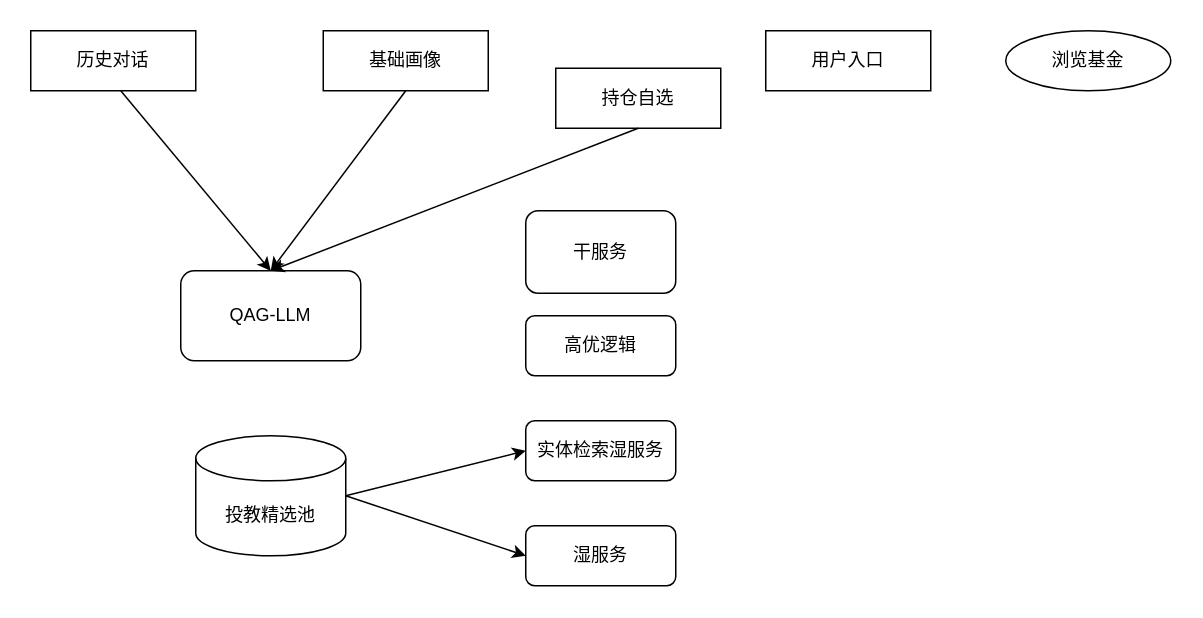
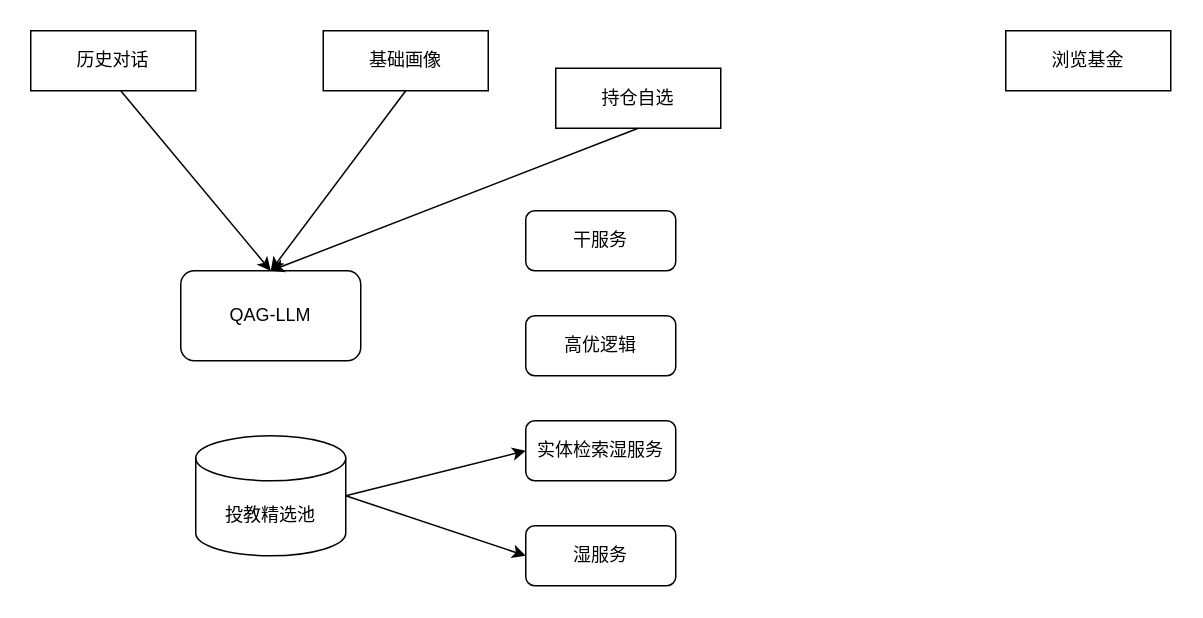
(848, 61) -> none
(1088, 61) -> (1088, 61)
(601, 252) -> (601, 241)
